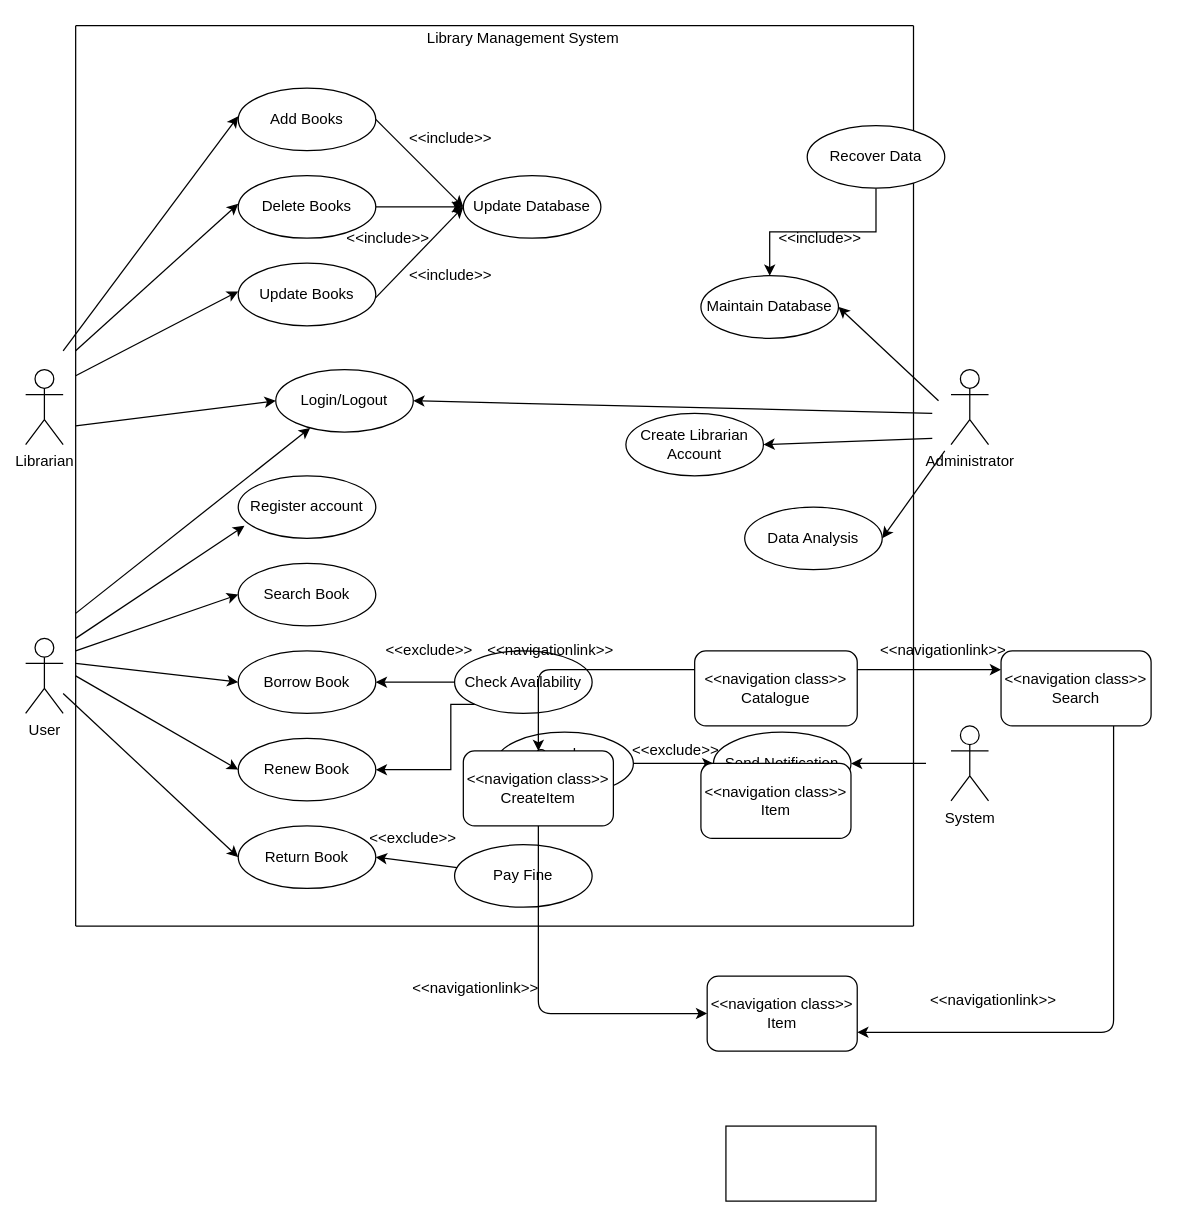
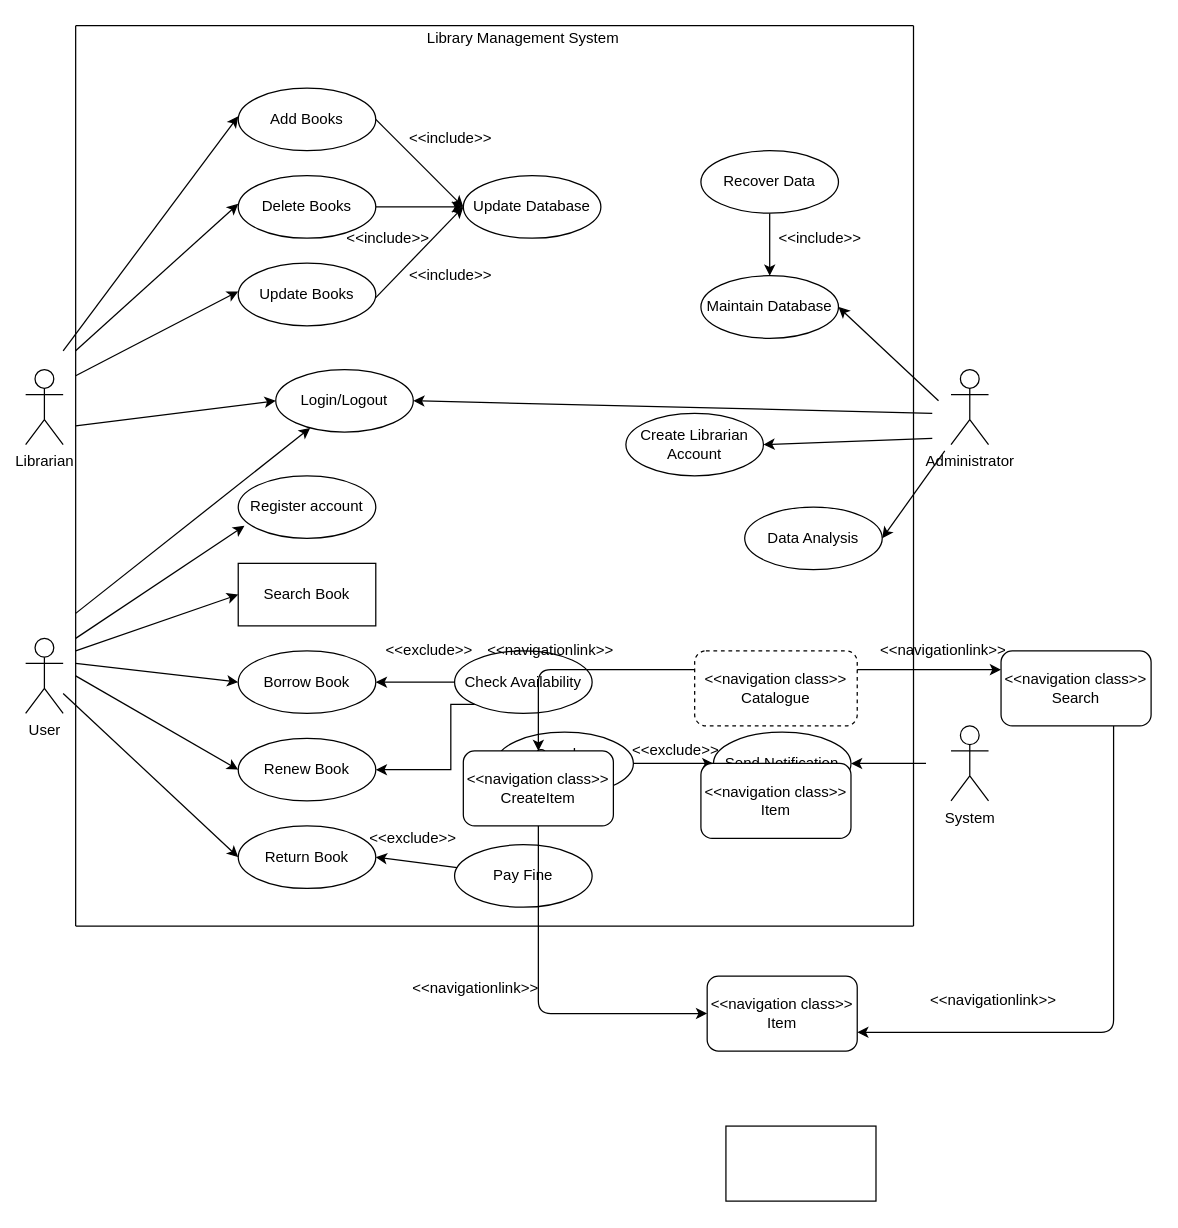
(876, 157) -> (769, 182)
(307, 594) -> (307, 594)
(776, 688) -> (776, 688)
